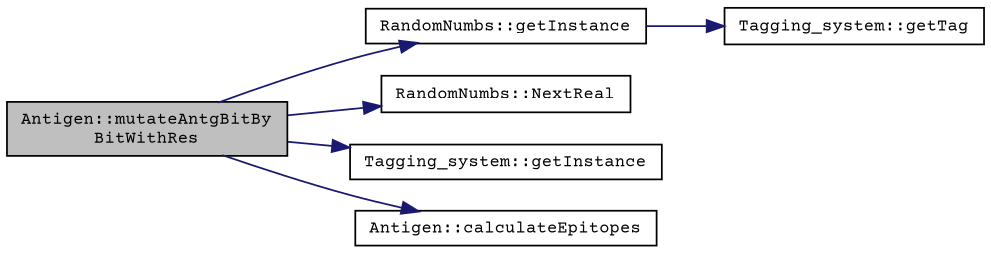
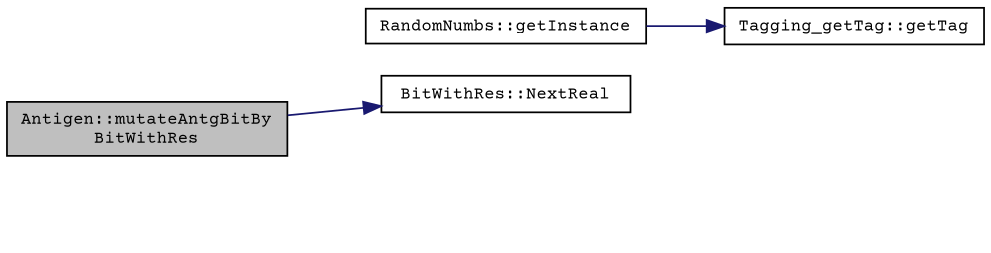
(854, 26) -> (854, 26)
(308, 72) -> none
(506, 94) -> (506, 94)
(506, 162) -> none
(506, 228) -> none
